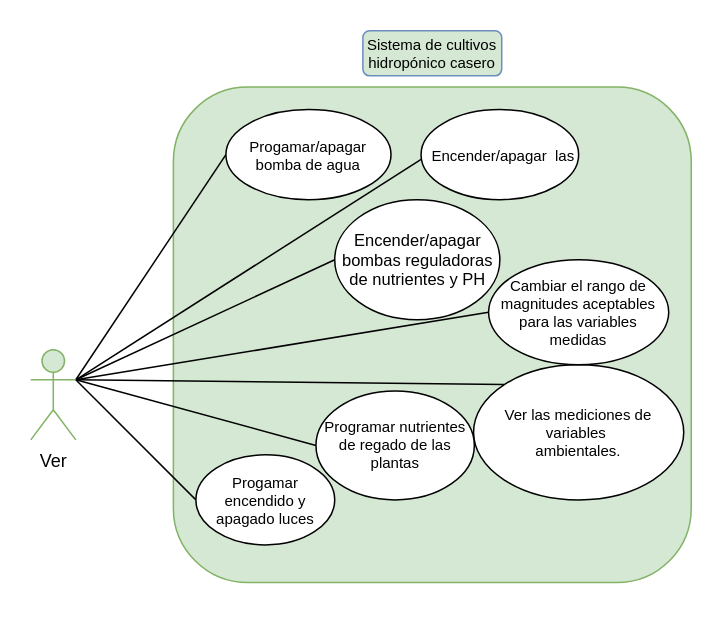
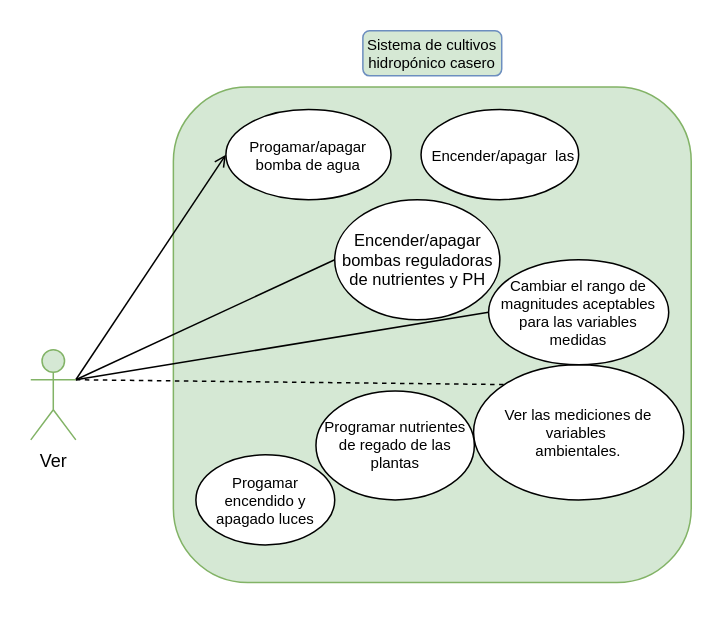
(223, 159) -> (222, 160)
(255, 265) -> none
(292, 382) -> (292, 382)
(200, 413) -> none
(137, 441) -> none
